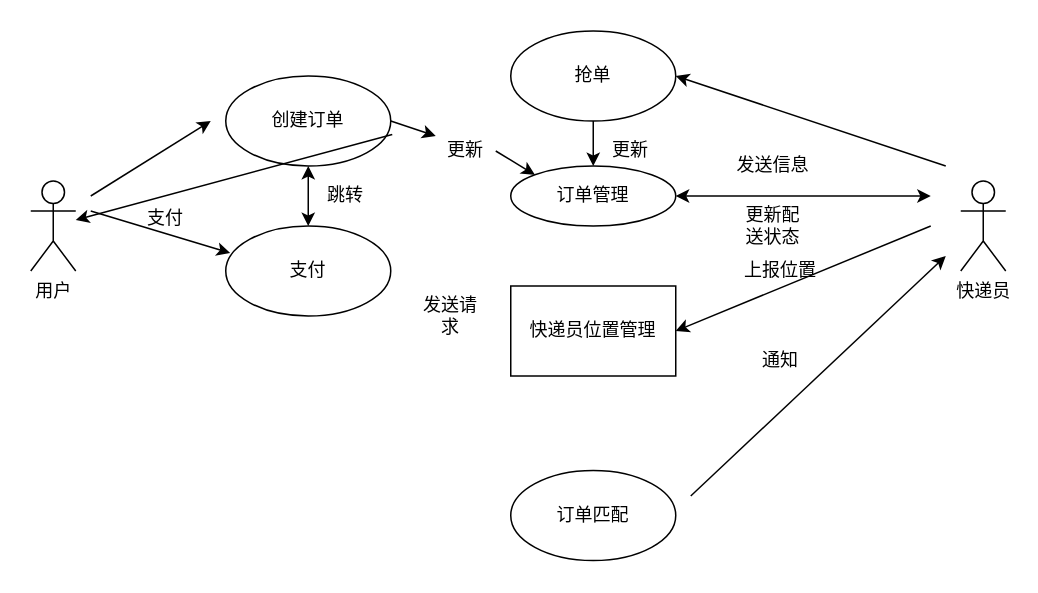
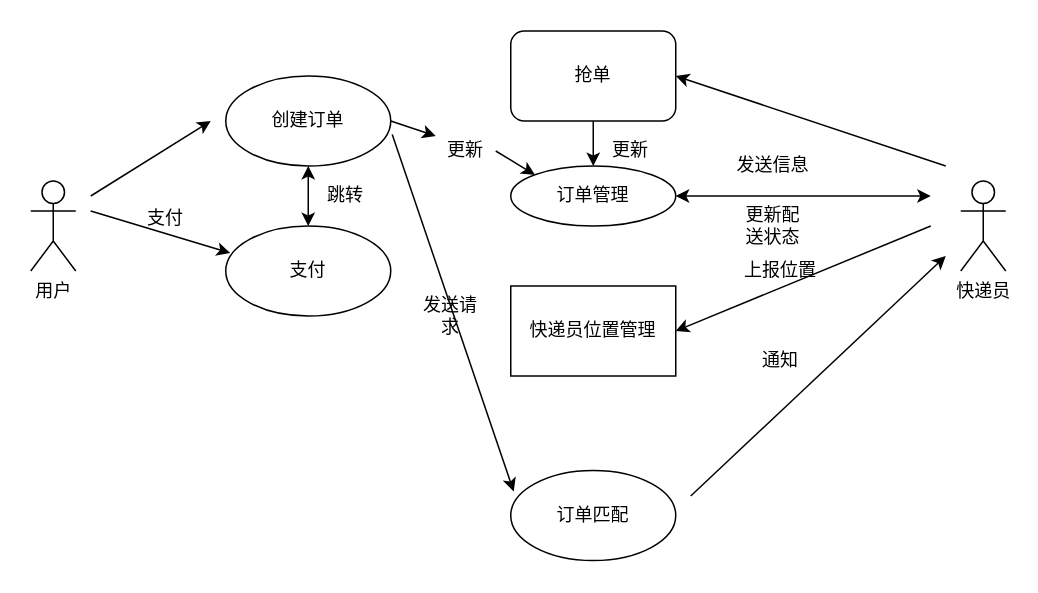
(593, 76) -> (593, 76)
(239, 176) -> (451, 308)
